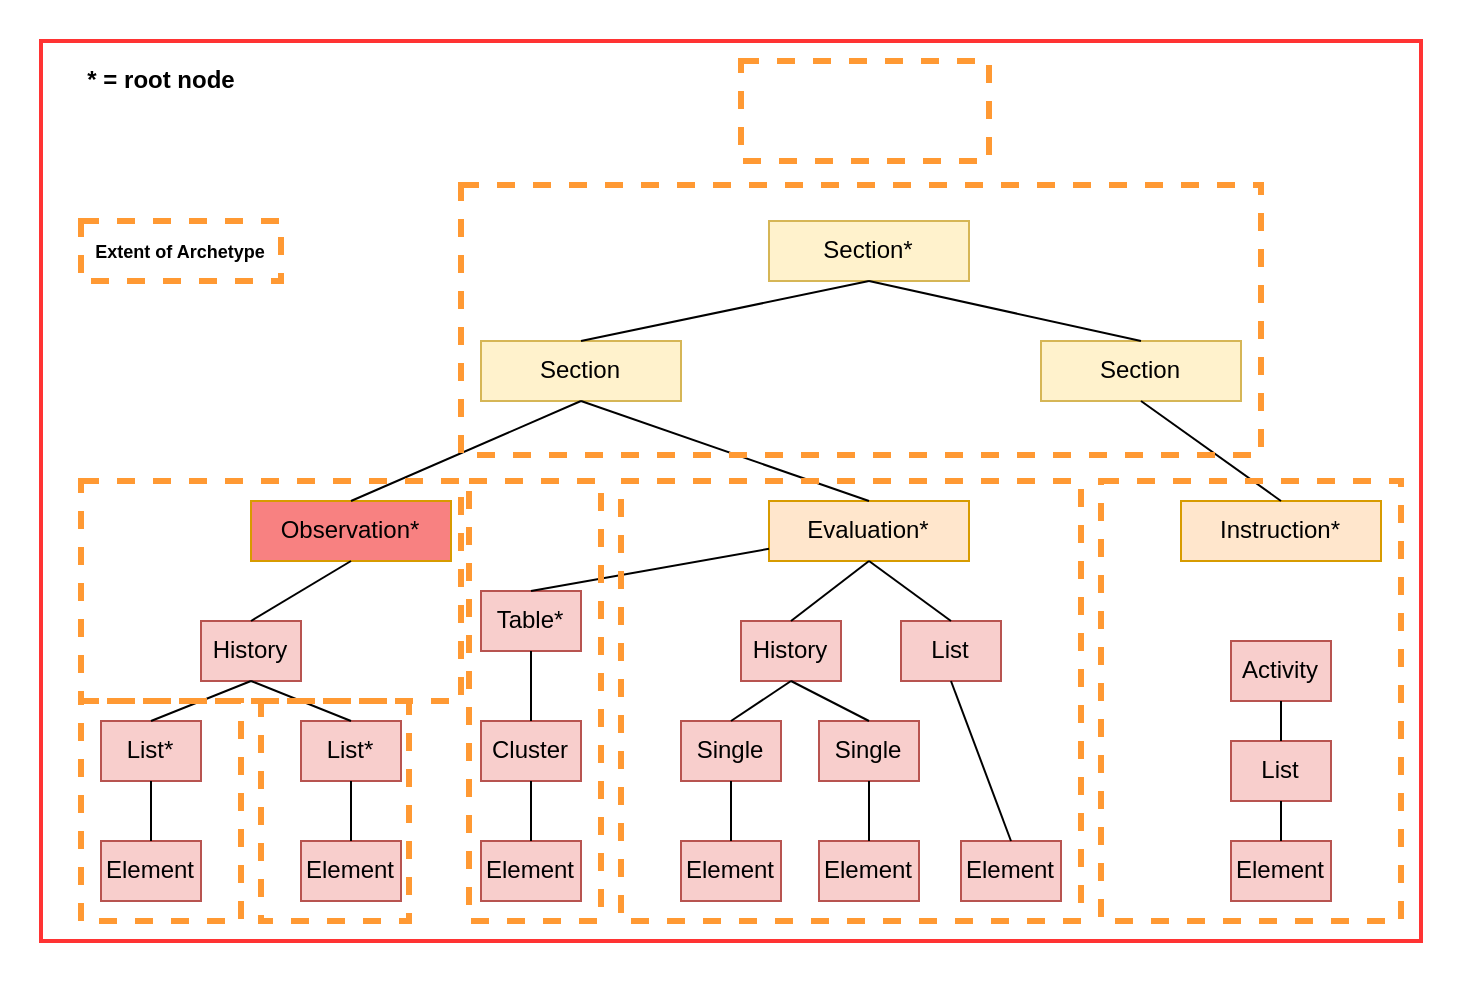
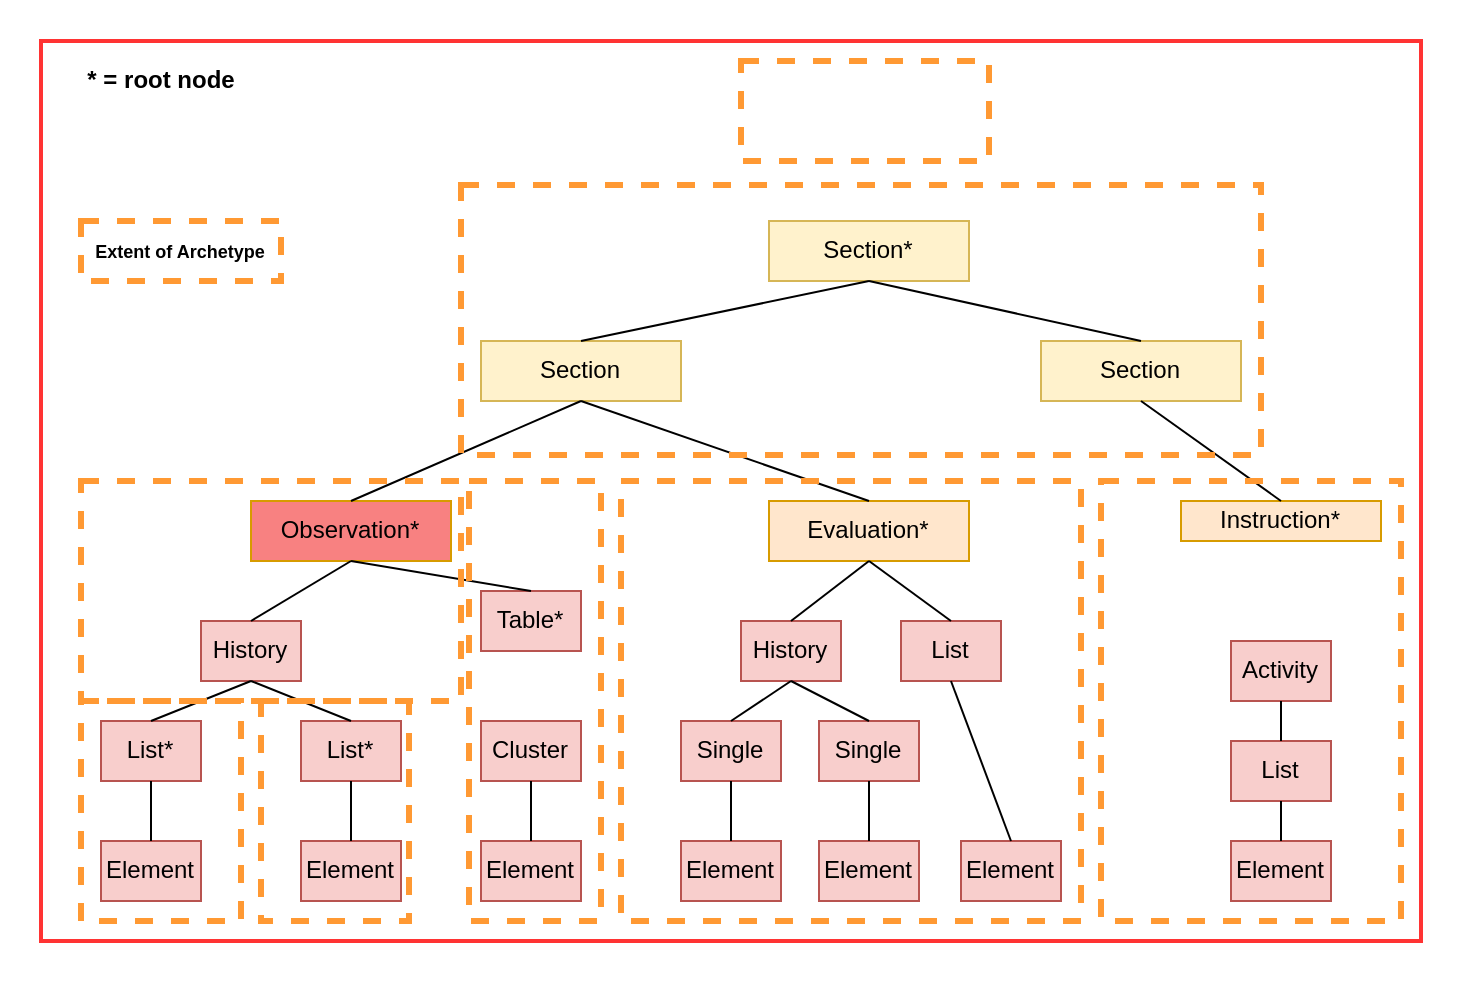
(1281, 531) -> (1281, 521)
(650, 570) -> (441, 576)
(531, 686) -> none
